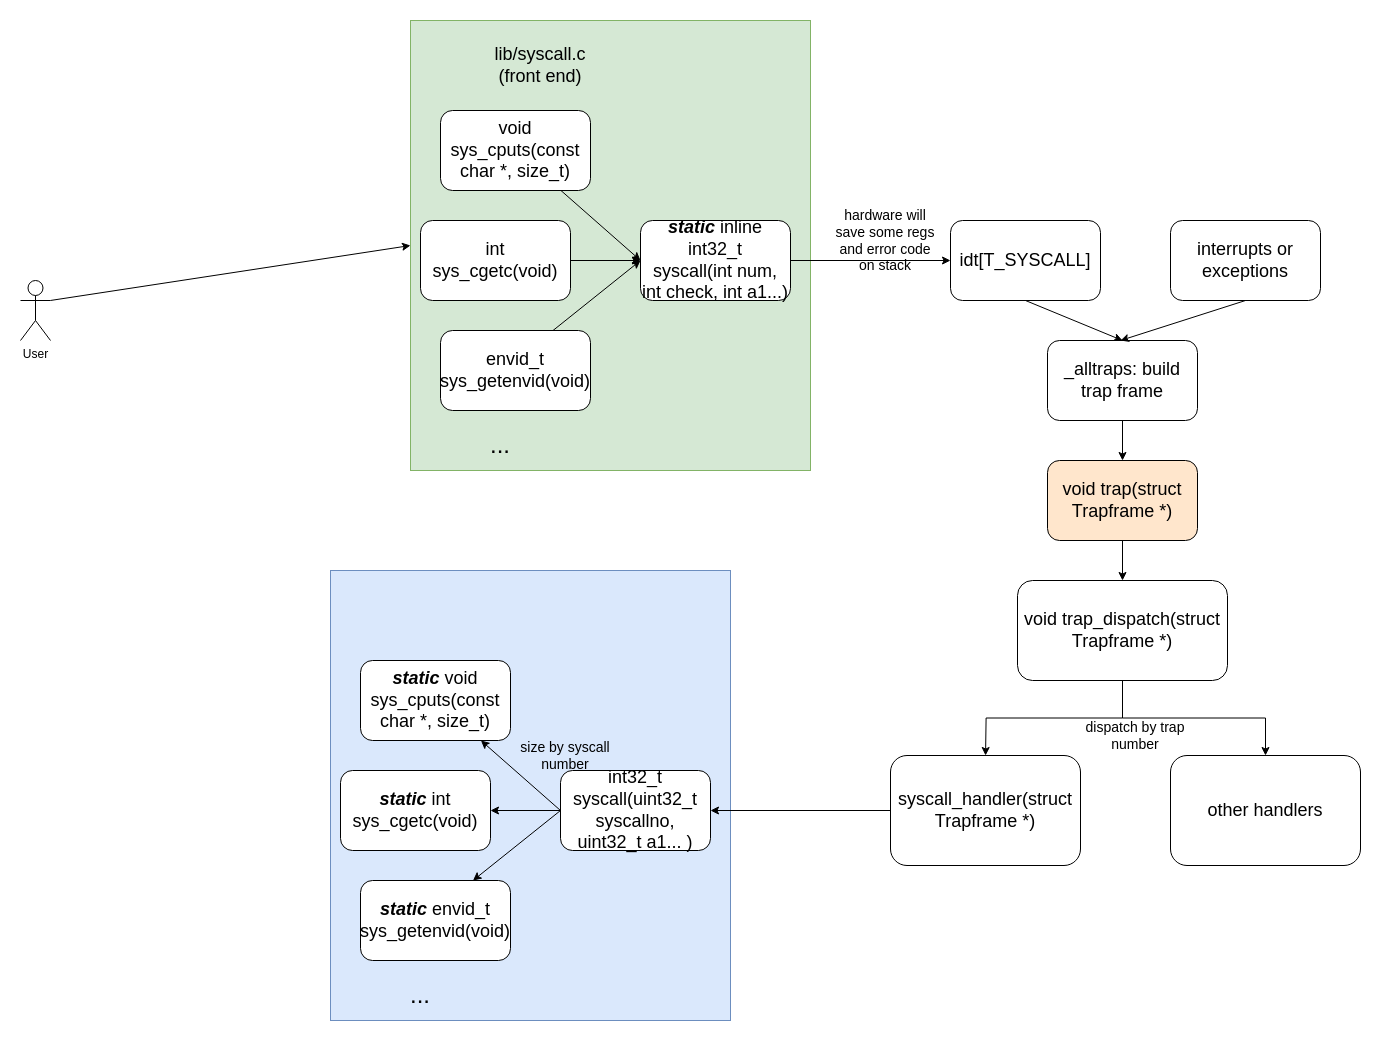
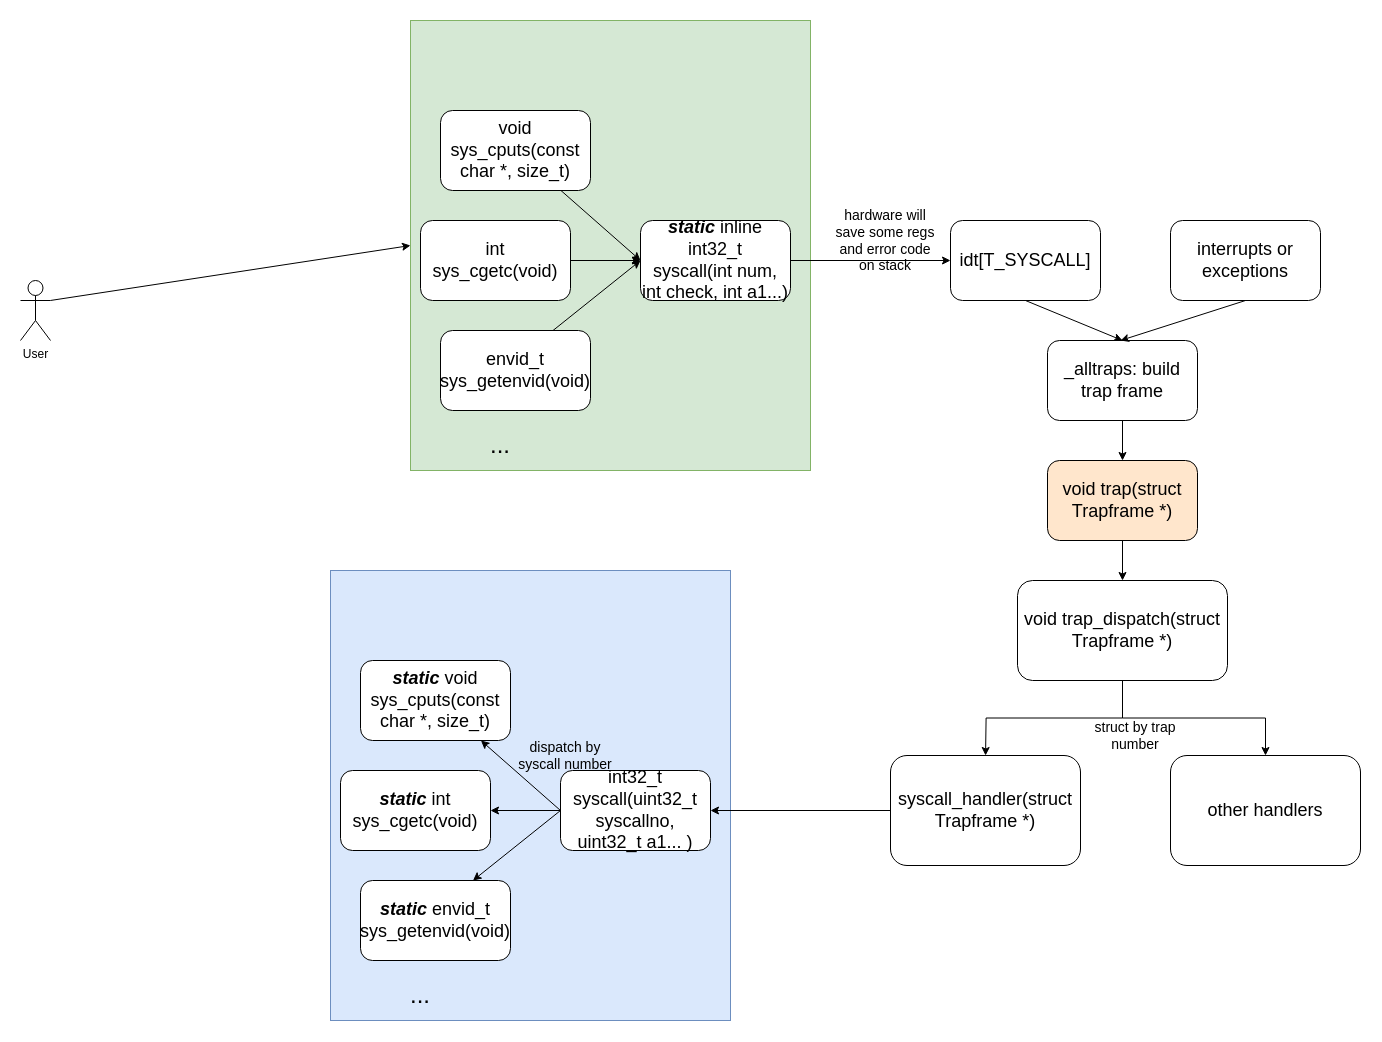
(541, 66) -> none
(1136, 736) -> (1136, 736)
(566, 756) -> (566, 756)
